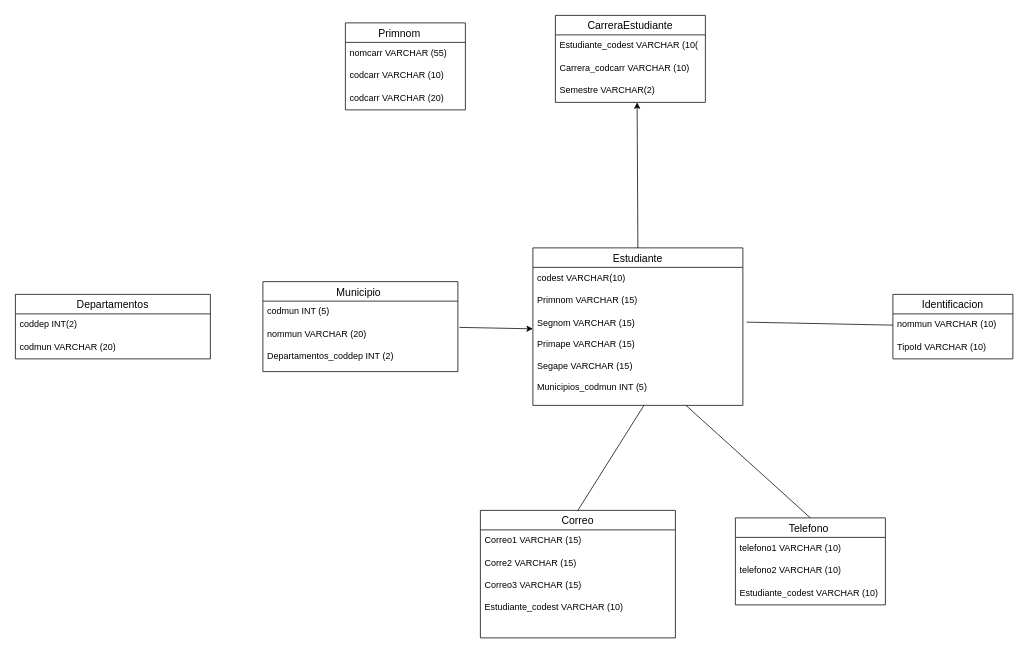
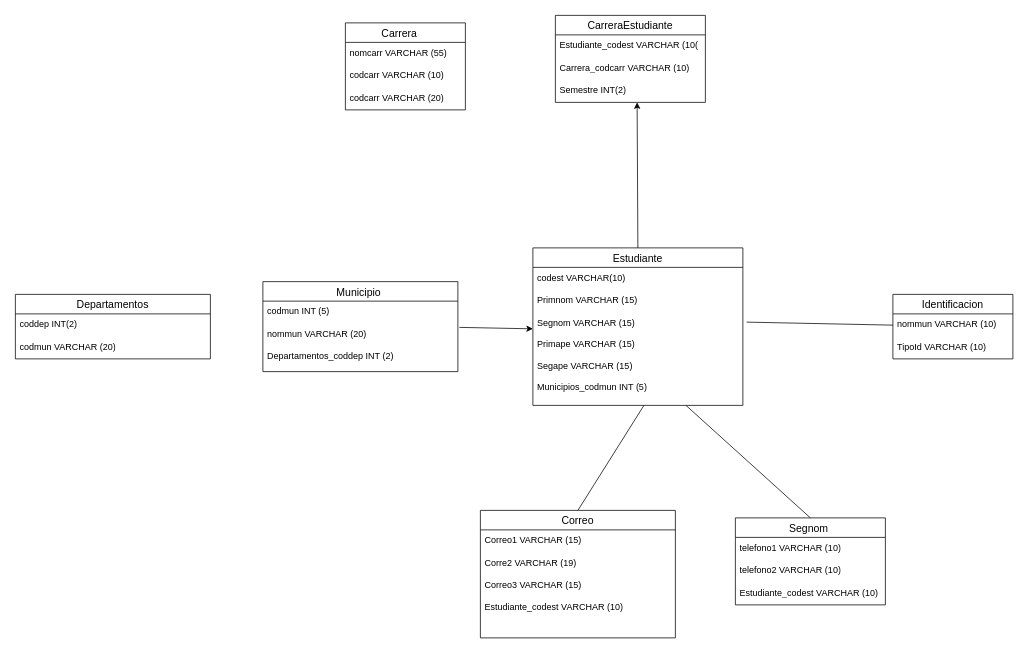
(405, 33) -> (405, 33)
(607, 91) -> (597, 91)
(810, 528) -> (810, 528)
(530, 563) -> (530, 563)
